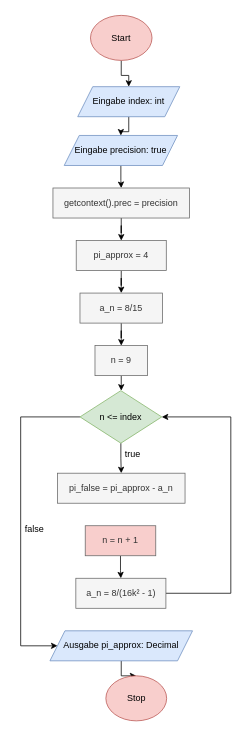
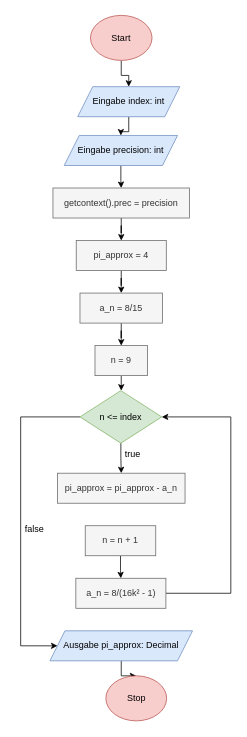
(121, 150) -> (121, 150)
(121, 488) -> (121, 488)
(120, 540) -> (120, 540)
